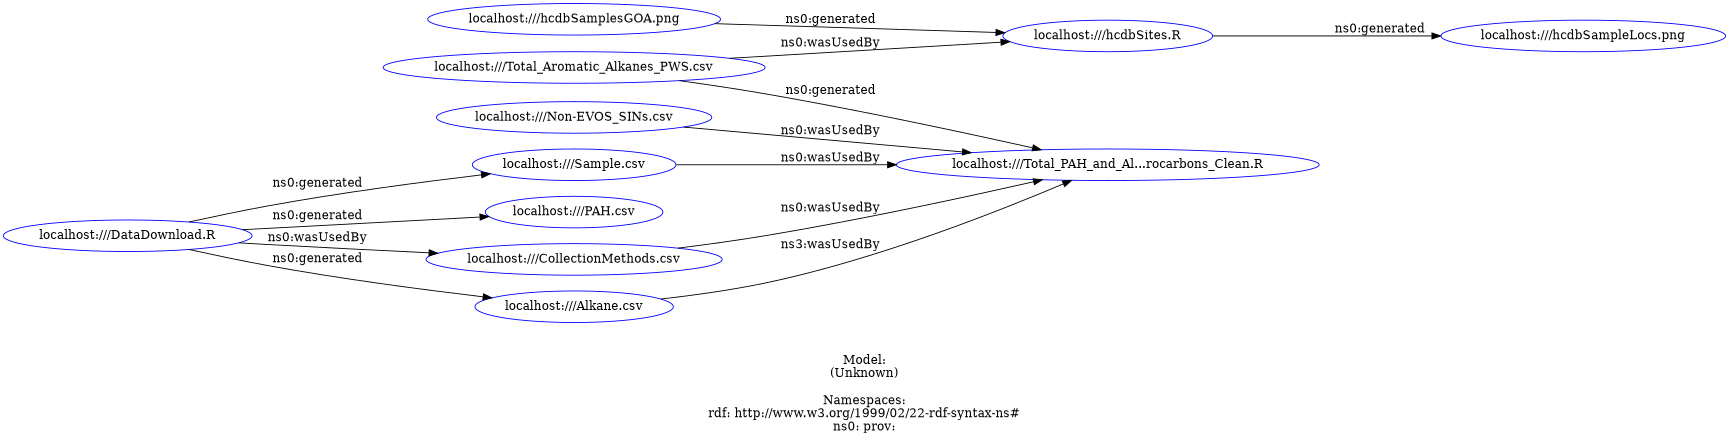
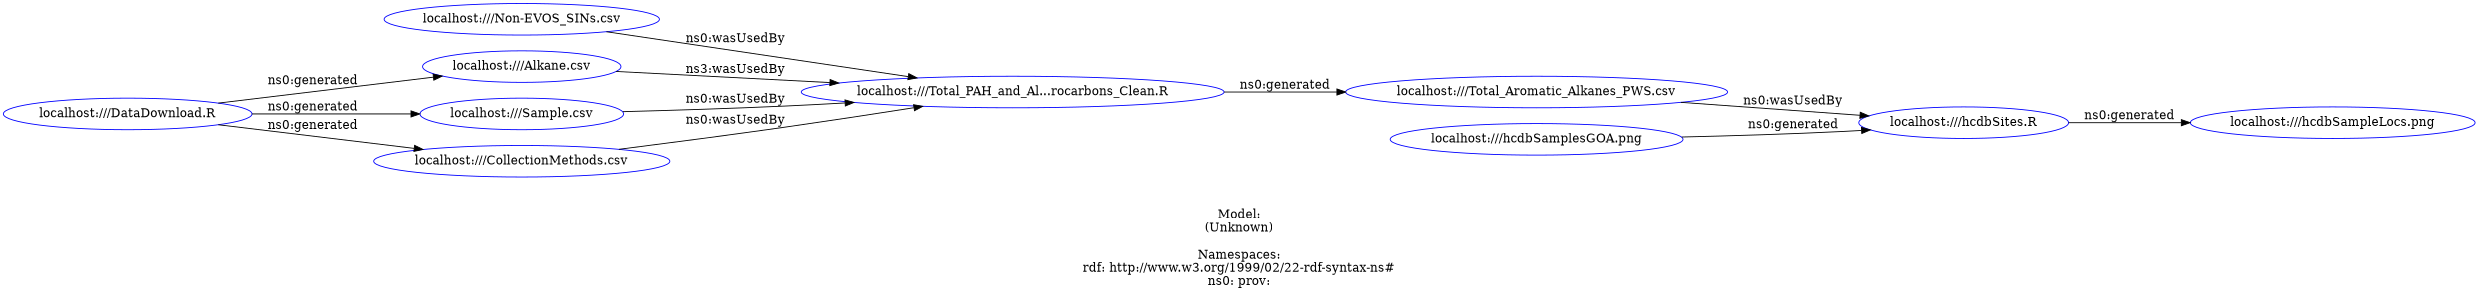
(857, 111) -> (1280, 92)
(574, 212) -> none
(318, 238) -> (313, 126)
